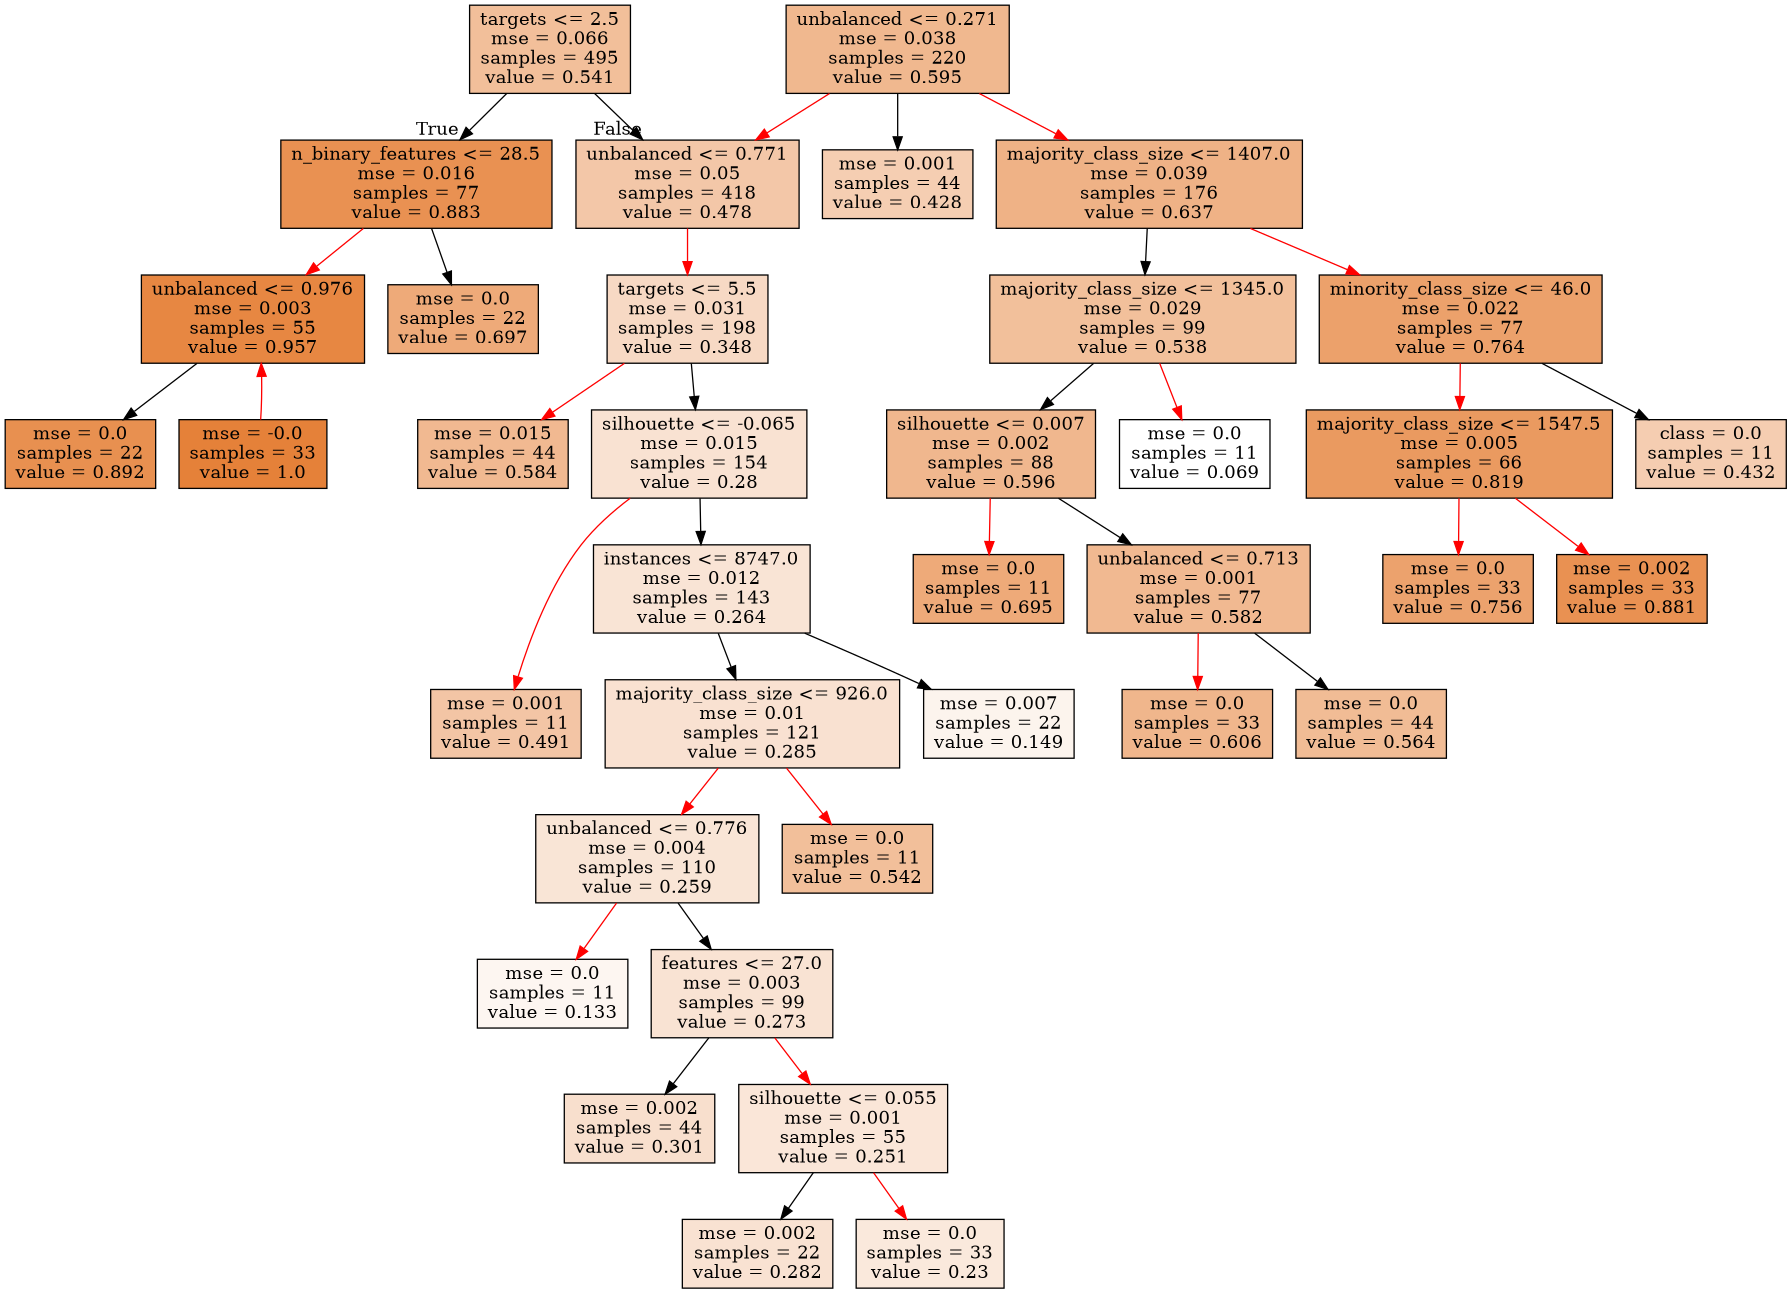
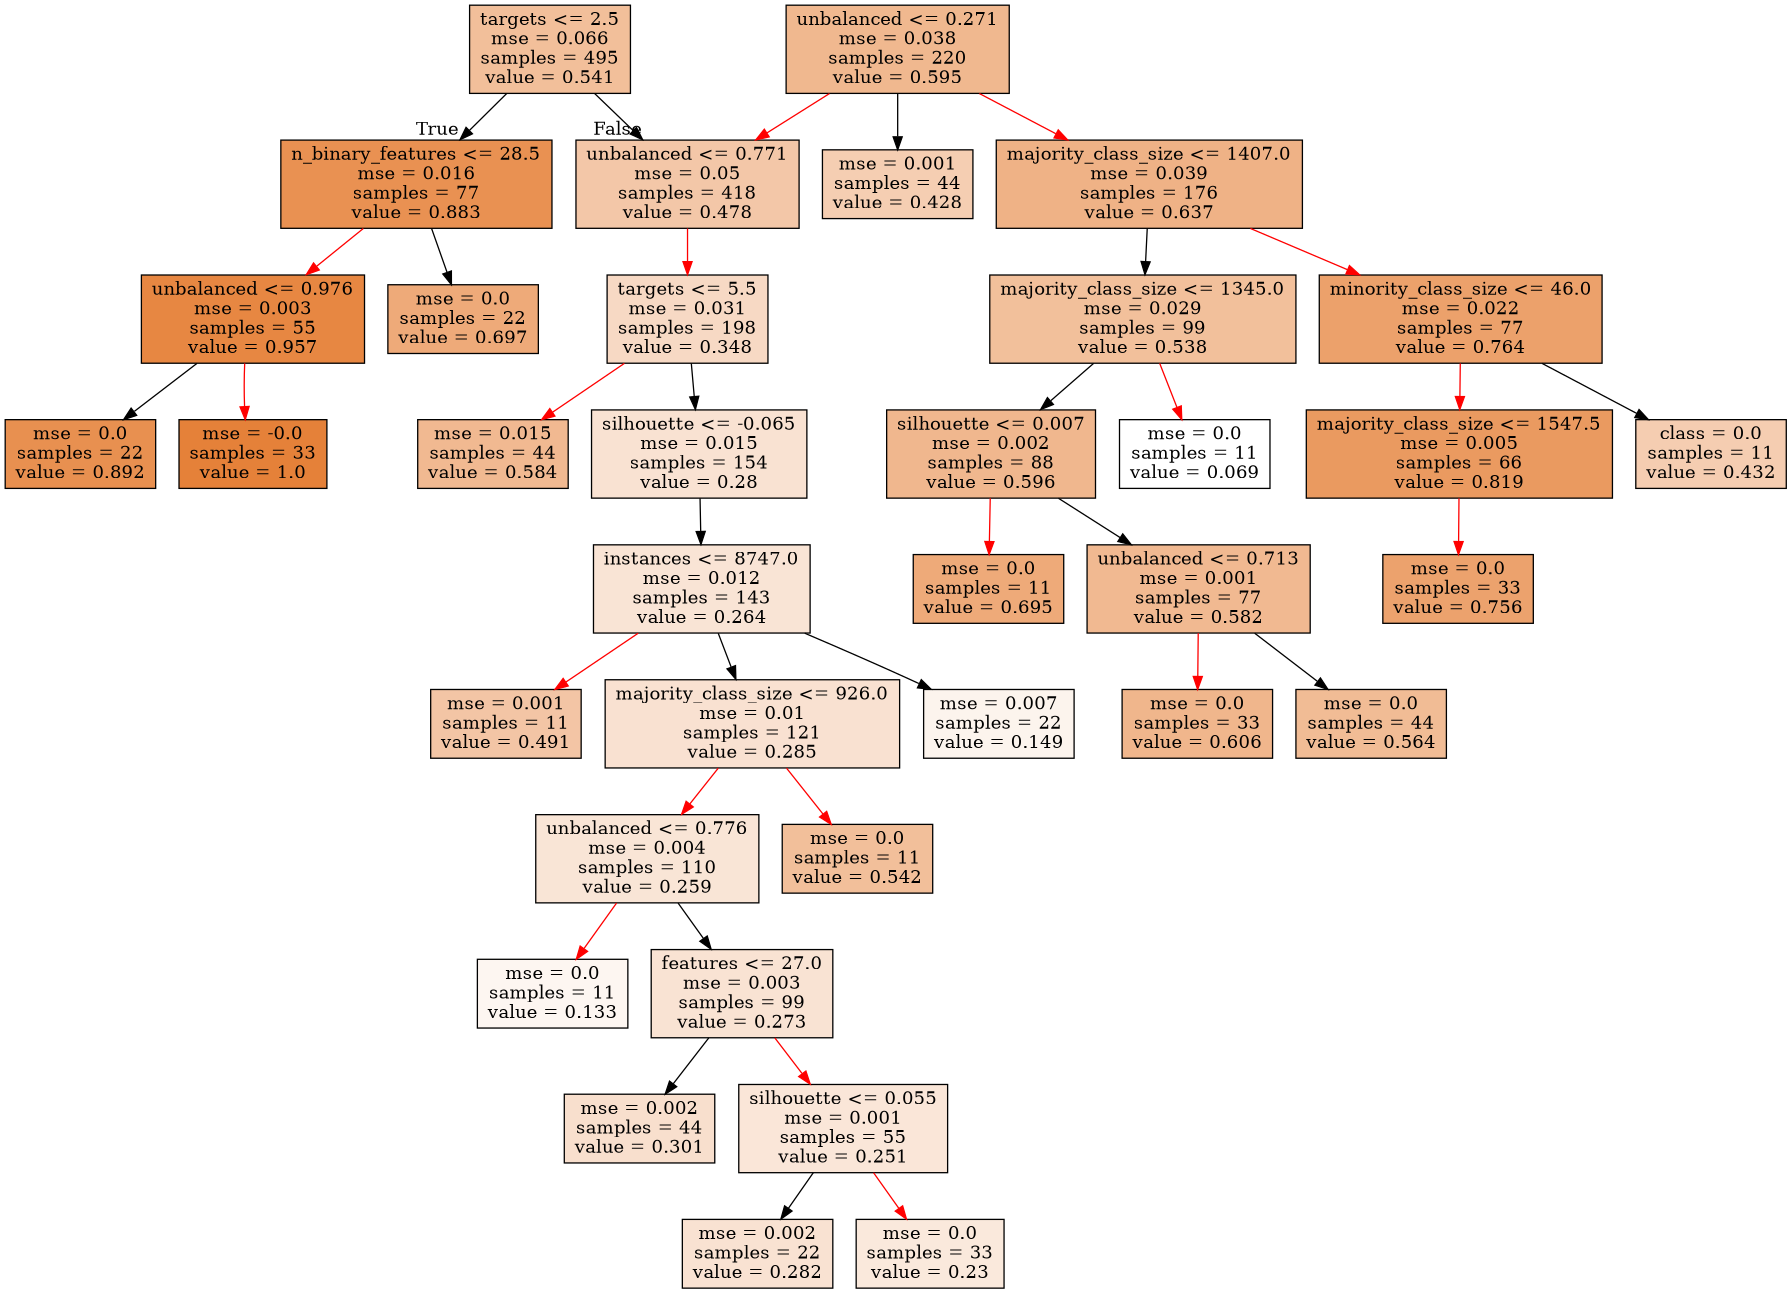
(262, 398) -> (244, 385)
(559, 578) -> (602, 658)
(1632, 589) -> none
